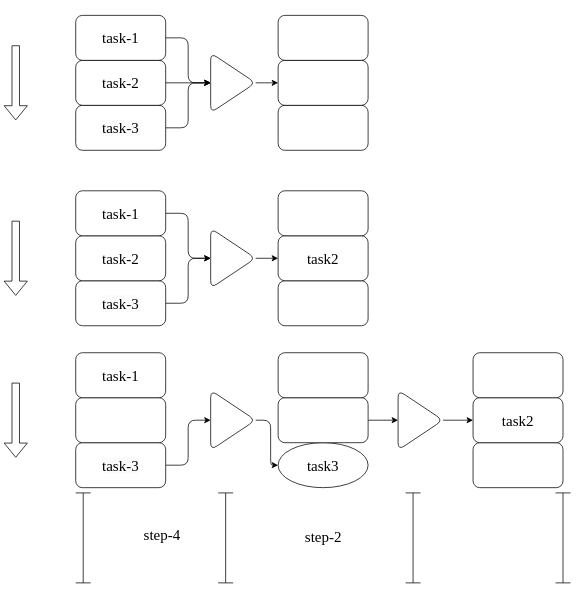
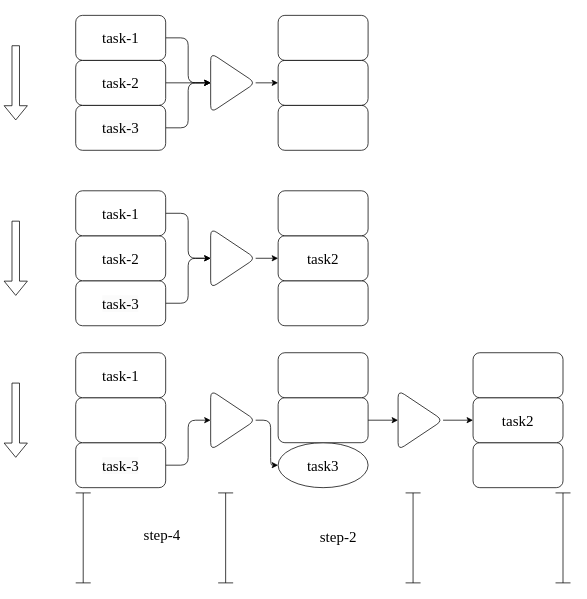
(323, 537) -> (338, 537)
